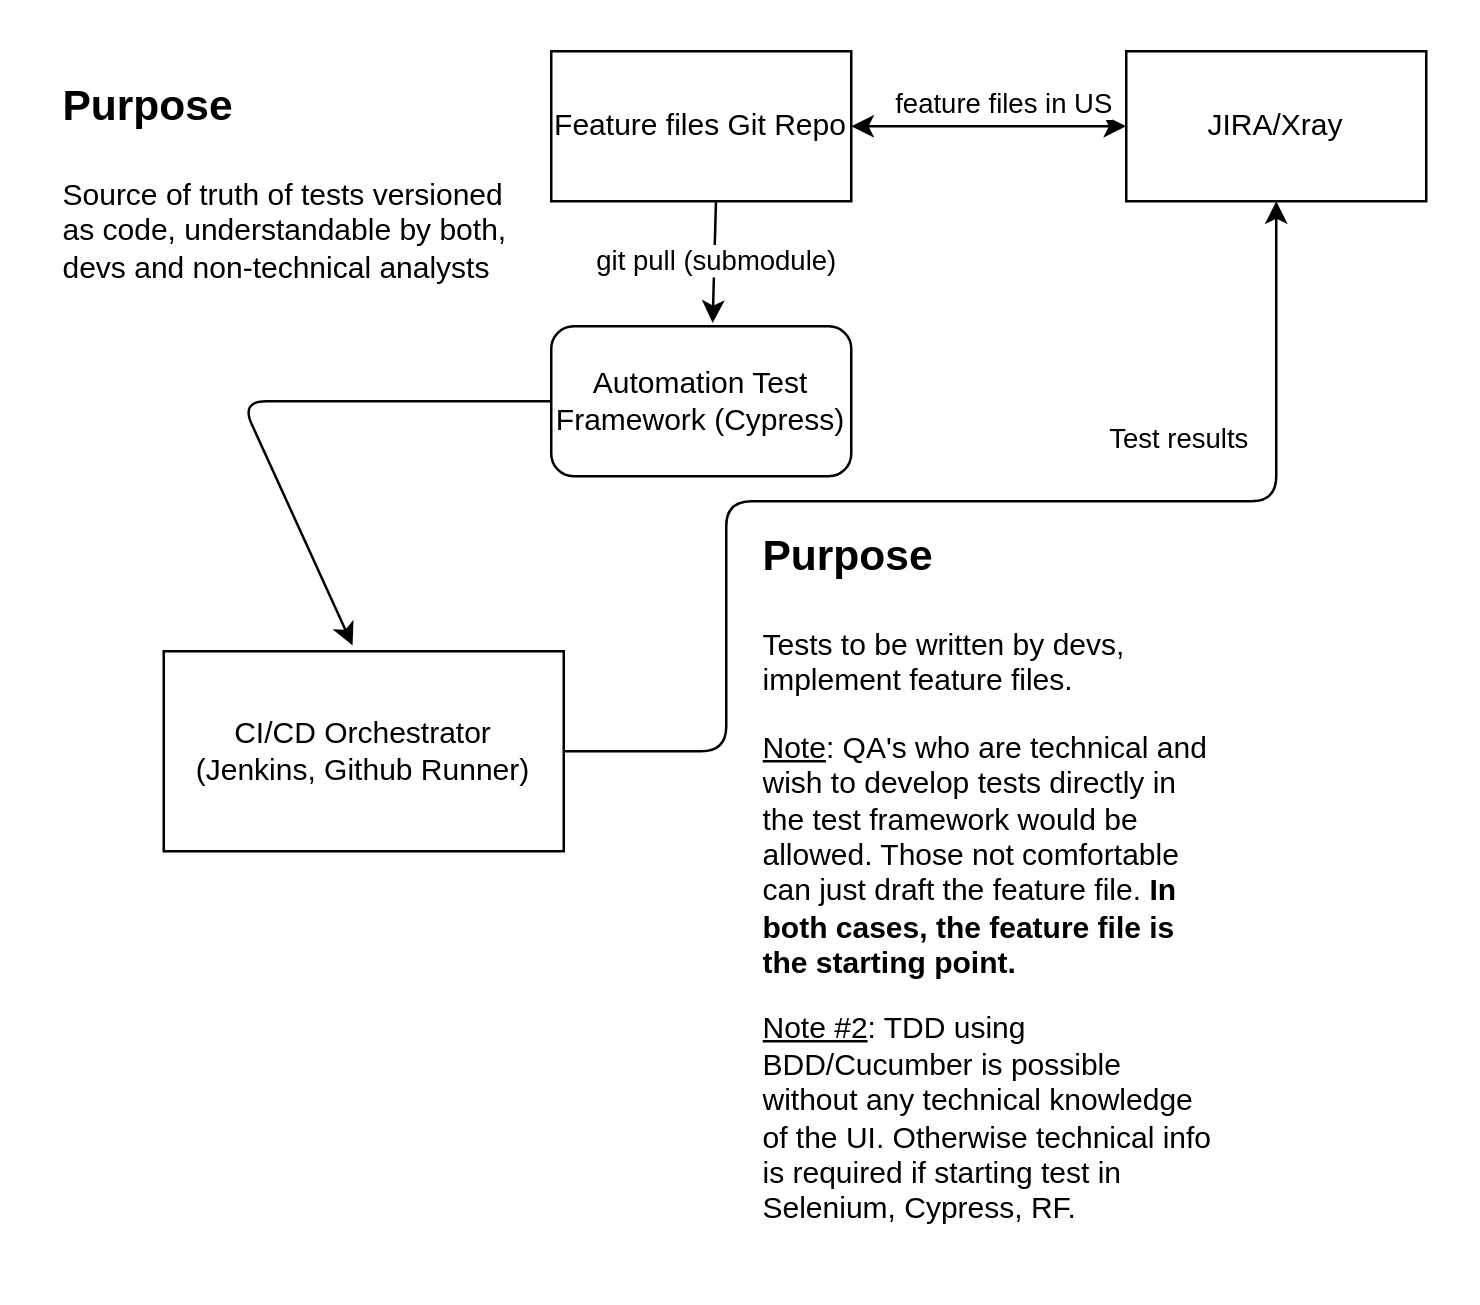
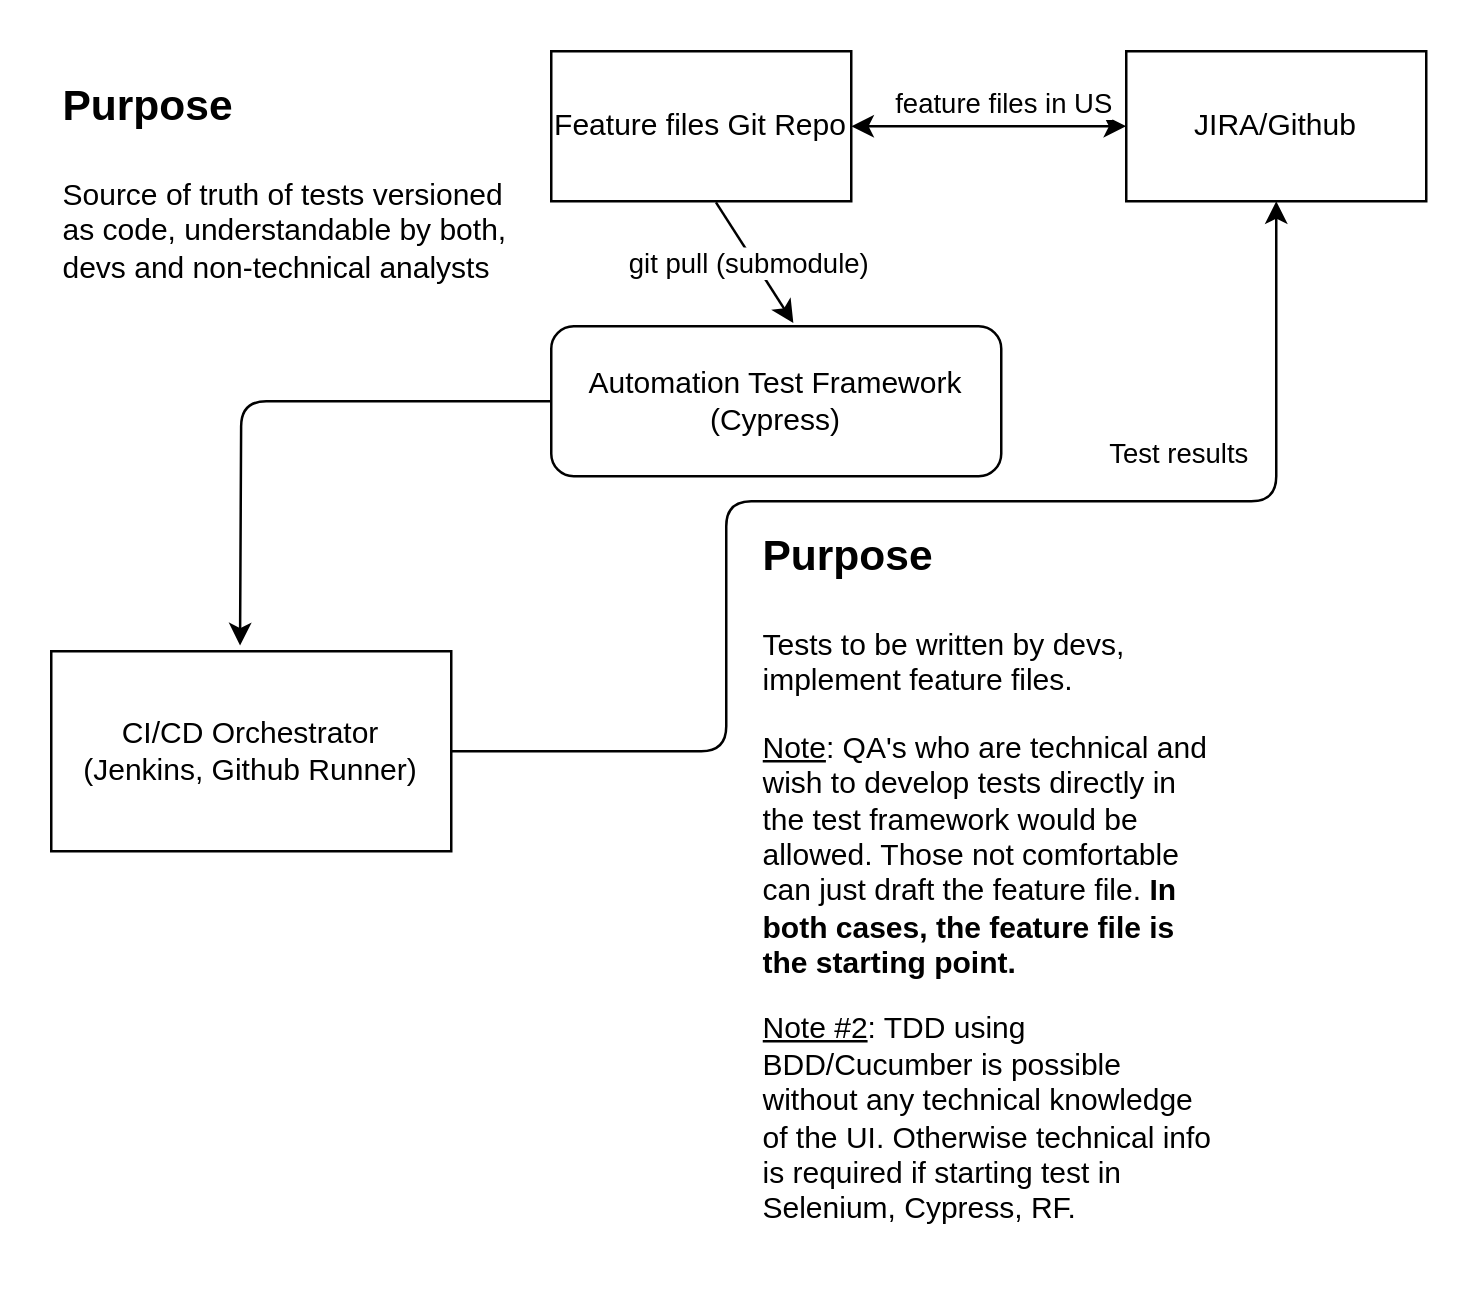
(1276, 126) -> (1276, 126)
(701, 401) -> (776, 401)
(364, 751) -> (251, 751)
